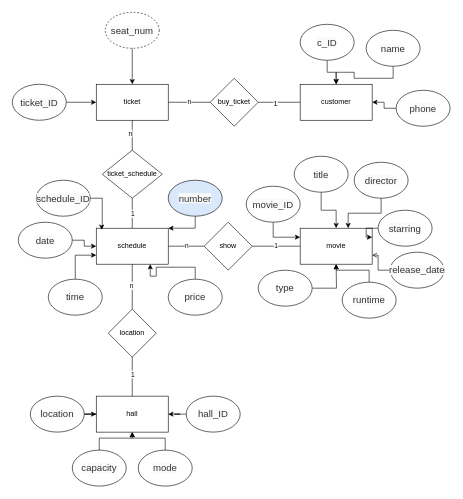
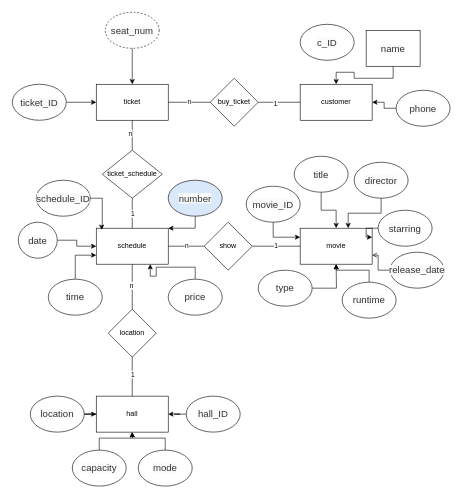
(393, 48) -> (393, 48)
(327, 69) -> none
(45, 240) -> (38, 240)
